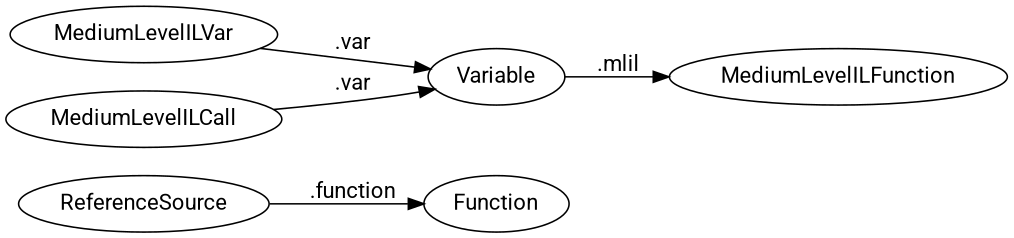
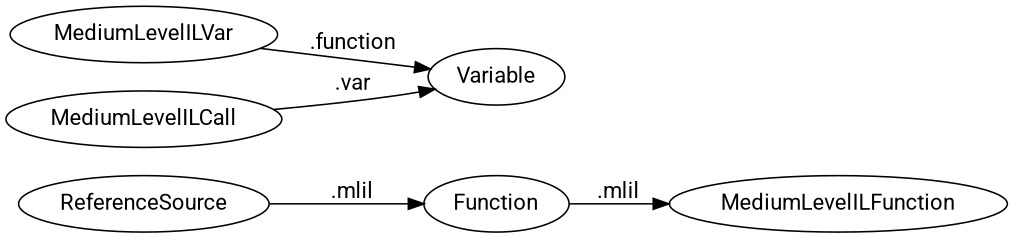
(353, 43) -> (353, 43)
(609, 77) -> (611, 204)
(353, 192) -> (353, 192)
